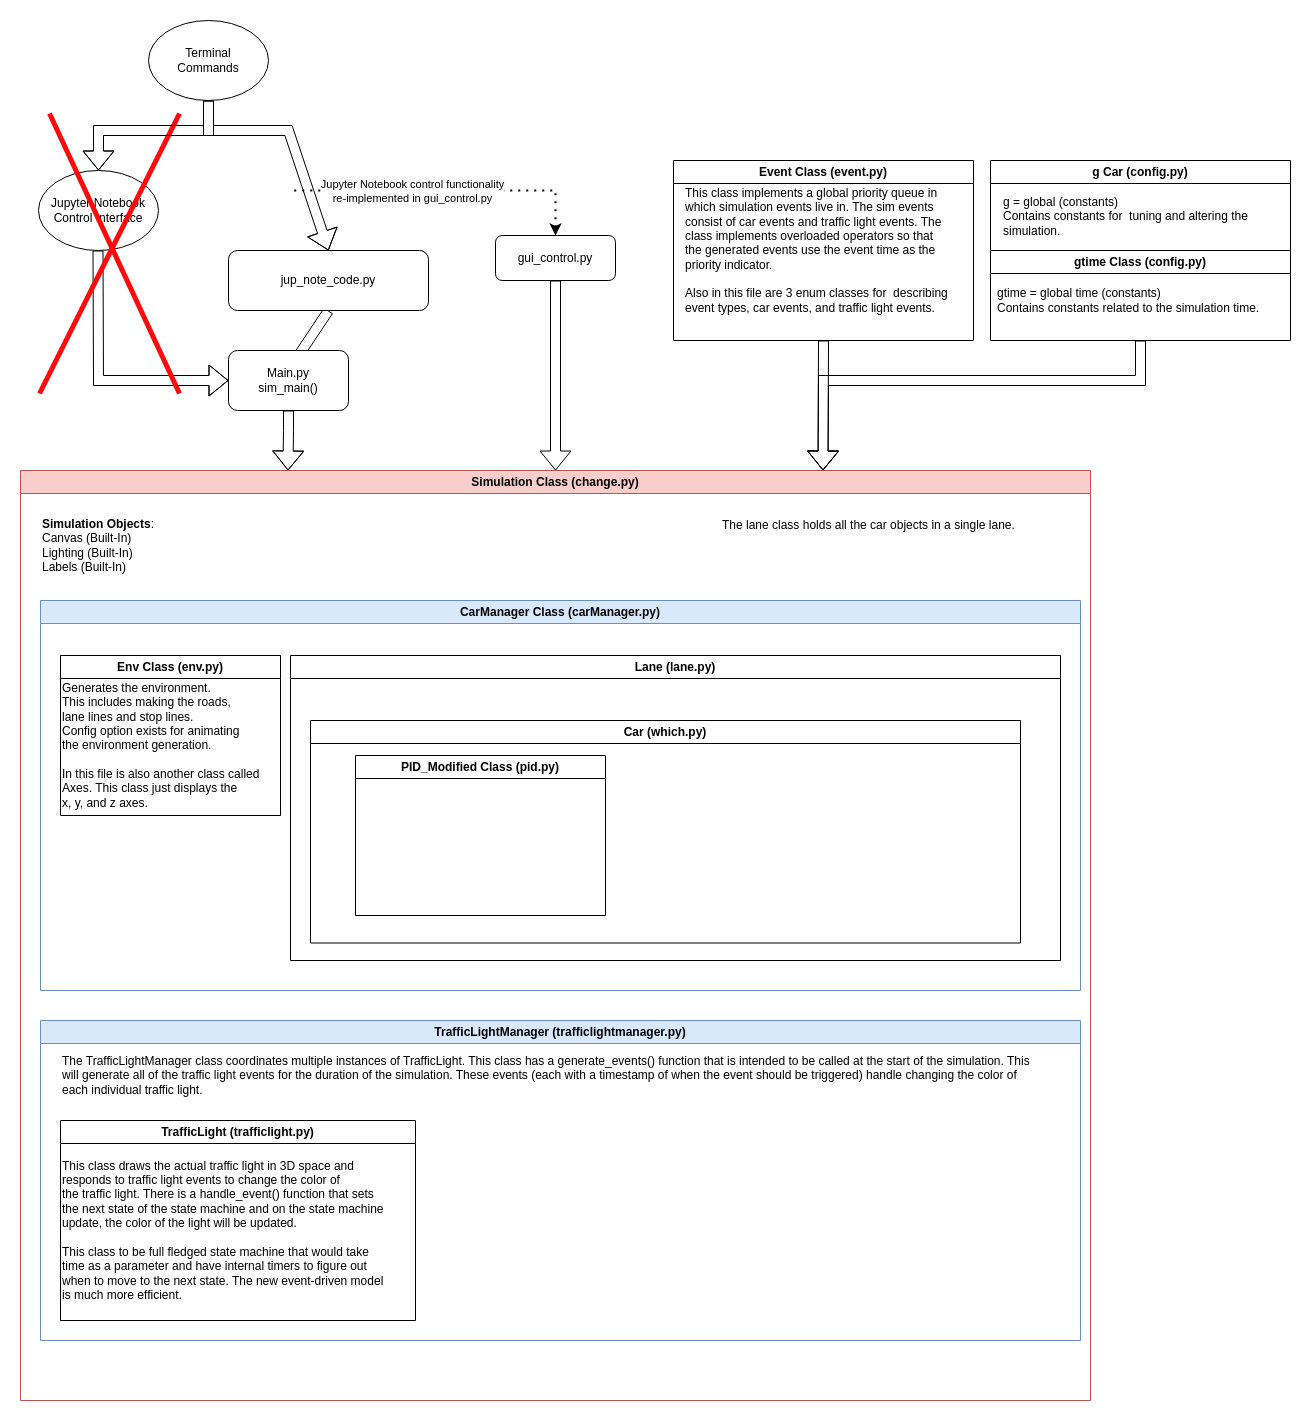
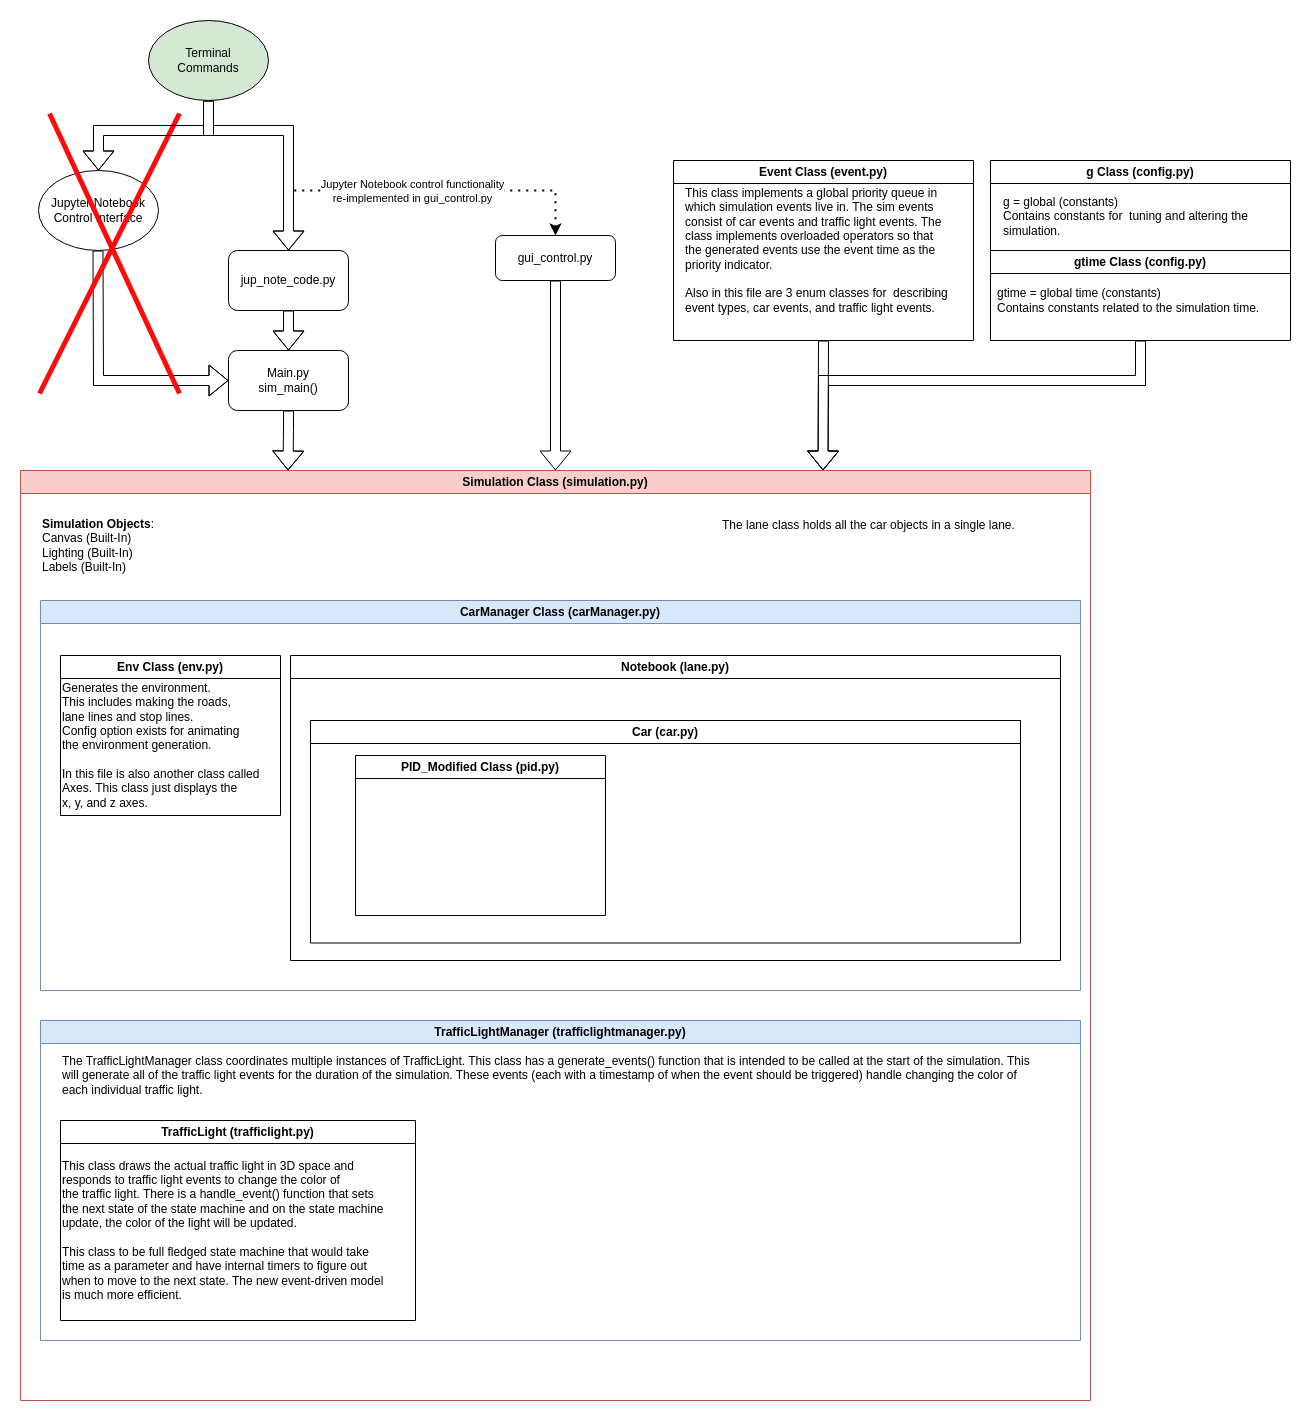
(209, 61) -> (209, 61)
(1141, 173) -> (1141, 173)
(329, 281) -> (289, 281)
(556, 483) -> (556, 483)
(676, 668) -> (676, 668)
(666, 733) -> (666, 733)
